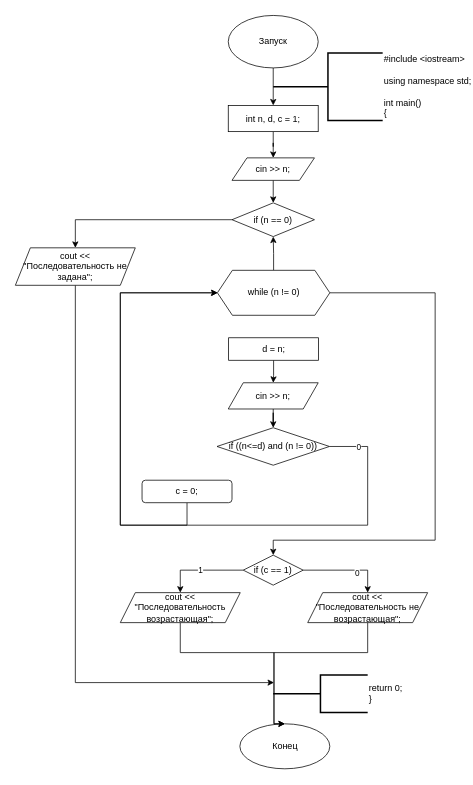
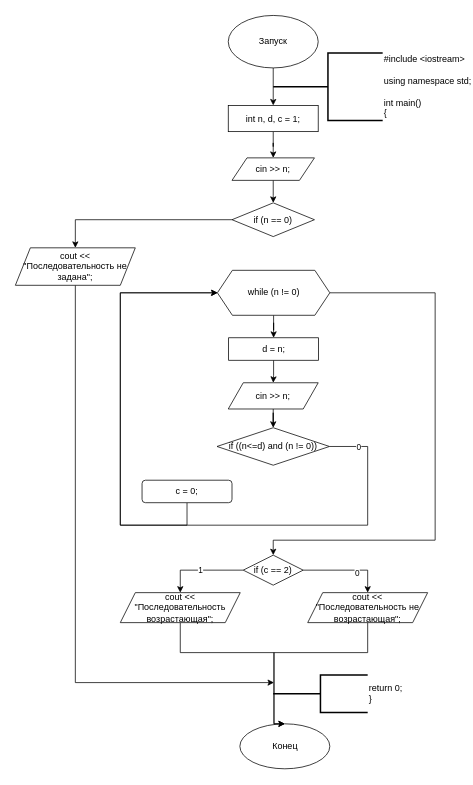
(274, 256) -> (274, 329)
(273, 570) -> (273, 570)
